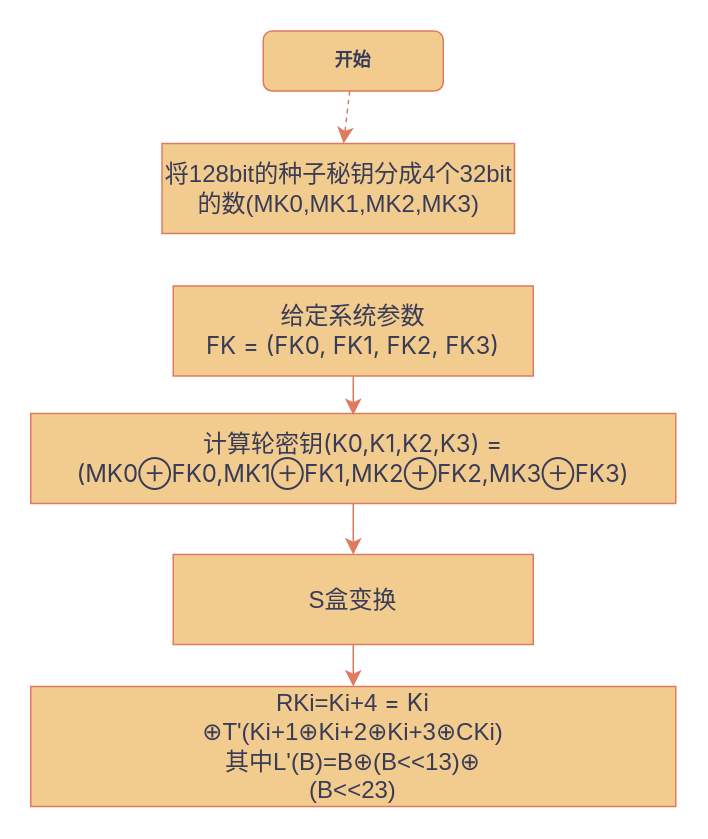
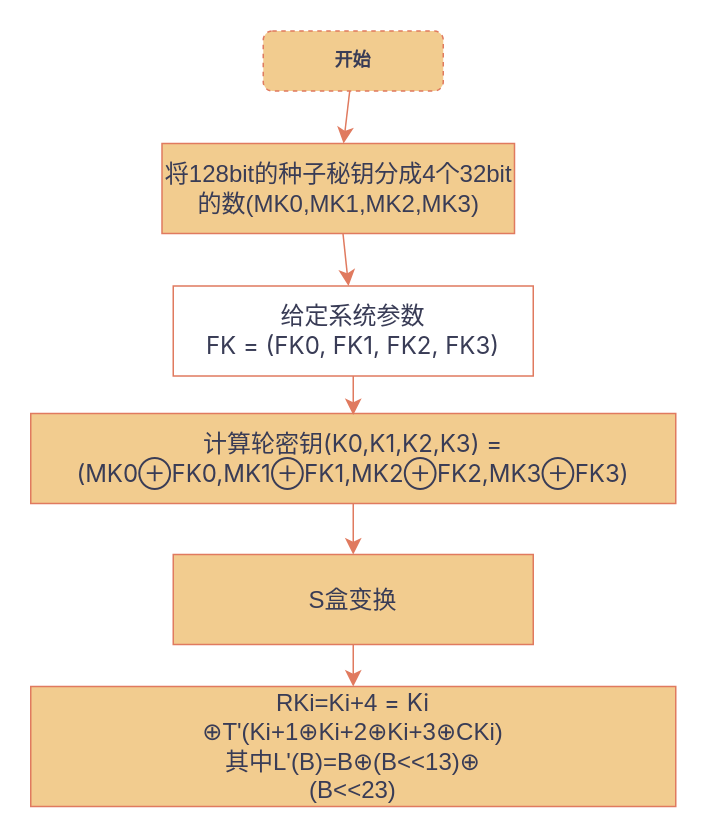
(353, 61) -> (353, 61)
(347, 110) -> (347, 110)
none -> (345, 253)
(353, 331) -> (353, 331)
